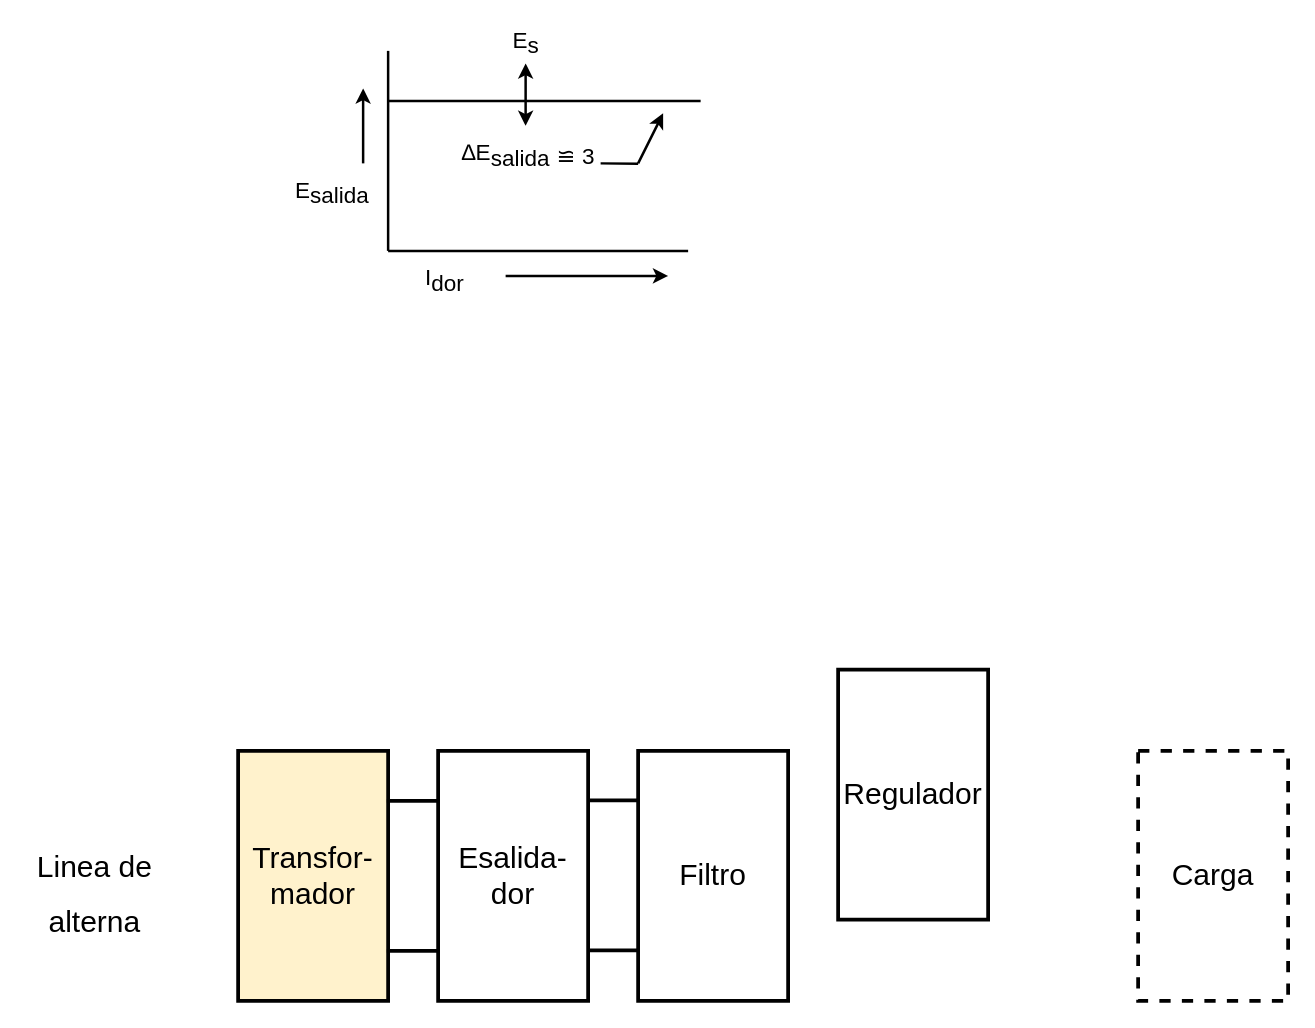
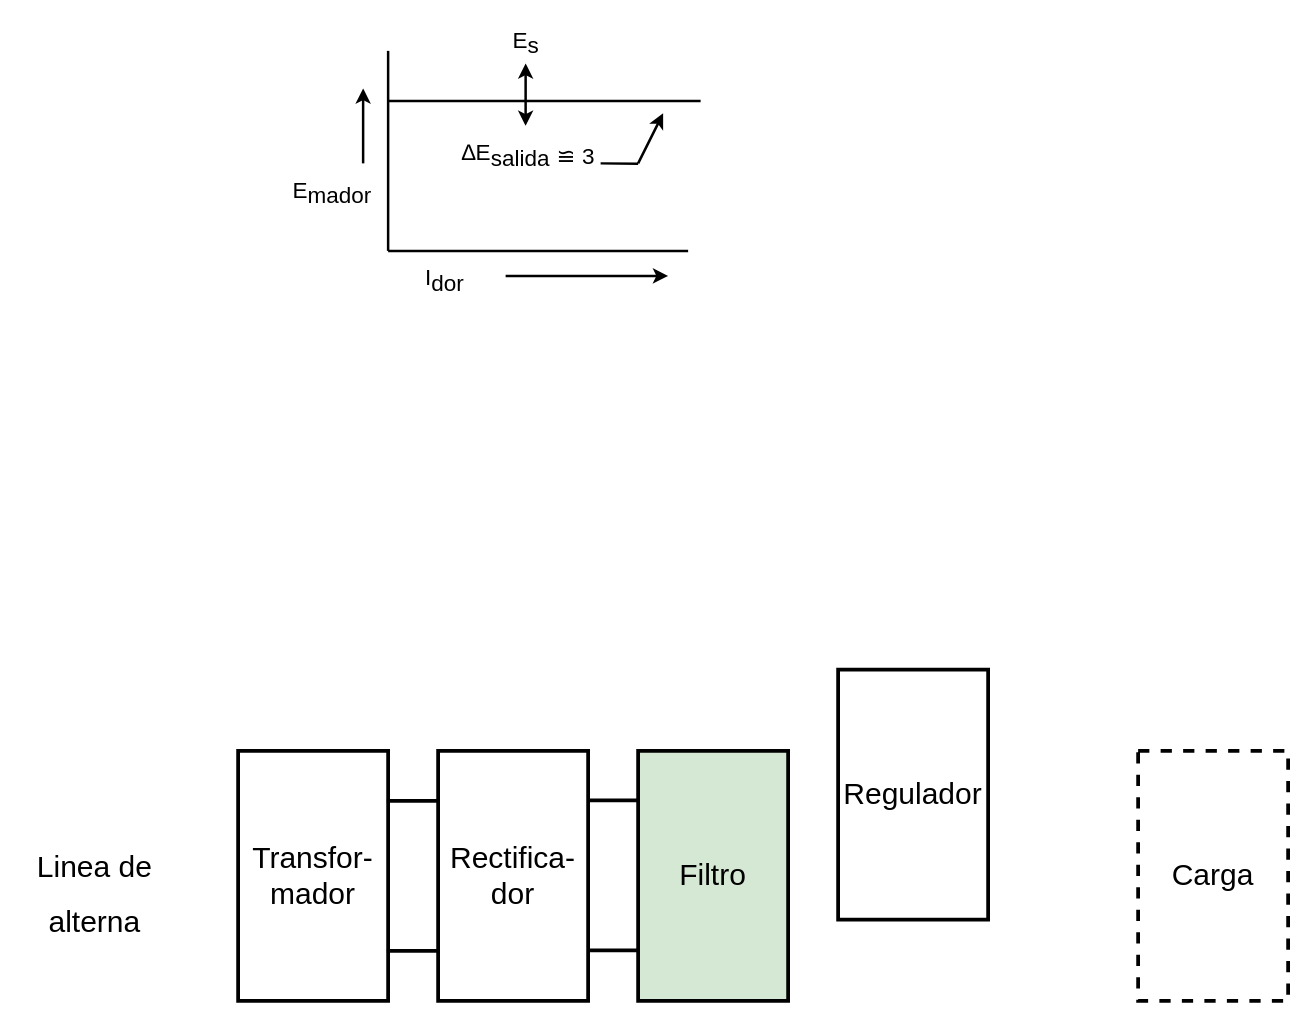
(333, 194) -> (333, 194)
(313, 876) -> (313, 876)
(513, 876) -> (513, 876)
(713, 876) -> (713, 876)
